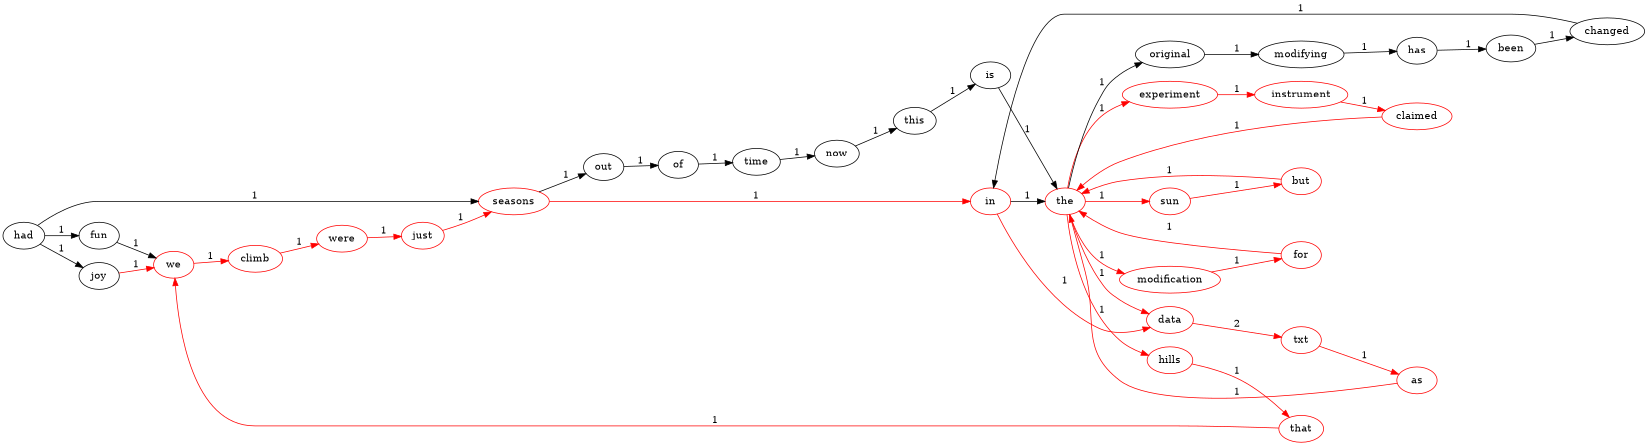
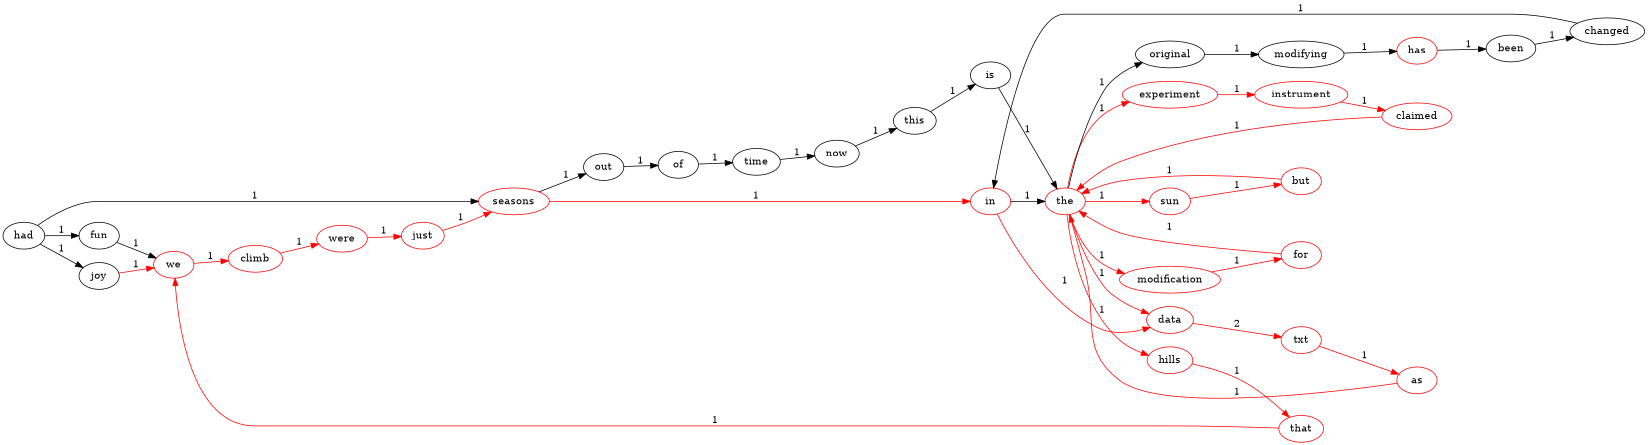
(1417, 51) -> (1417, 51)
